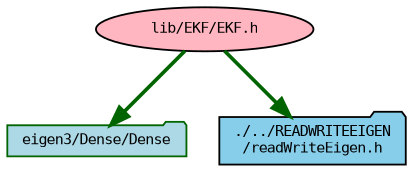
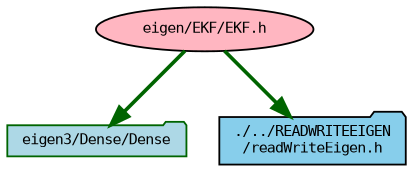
(205, 29) -> (205, 29)
